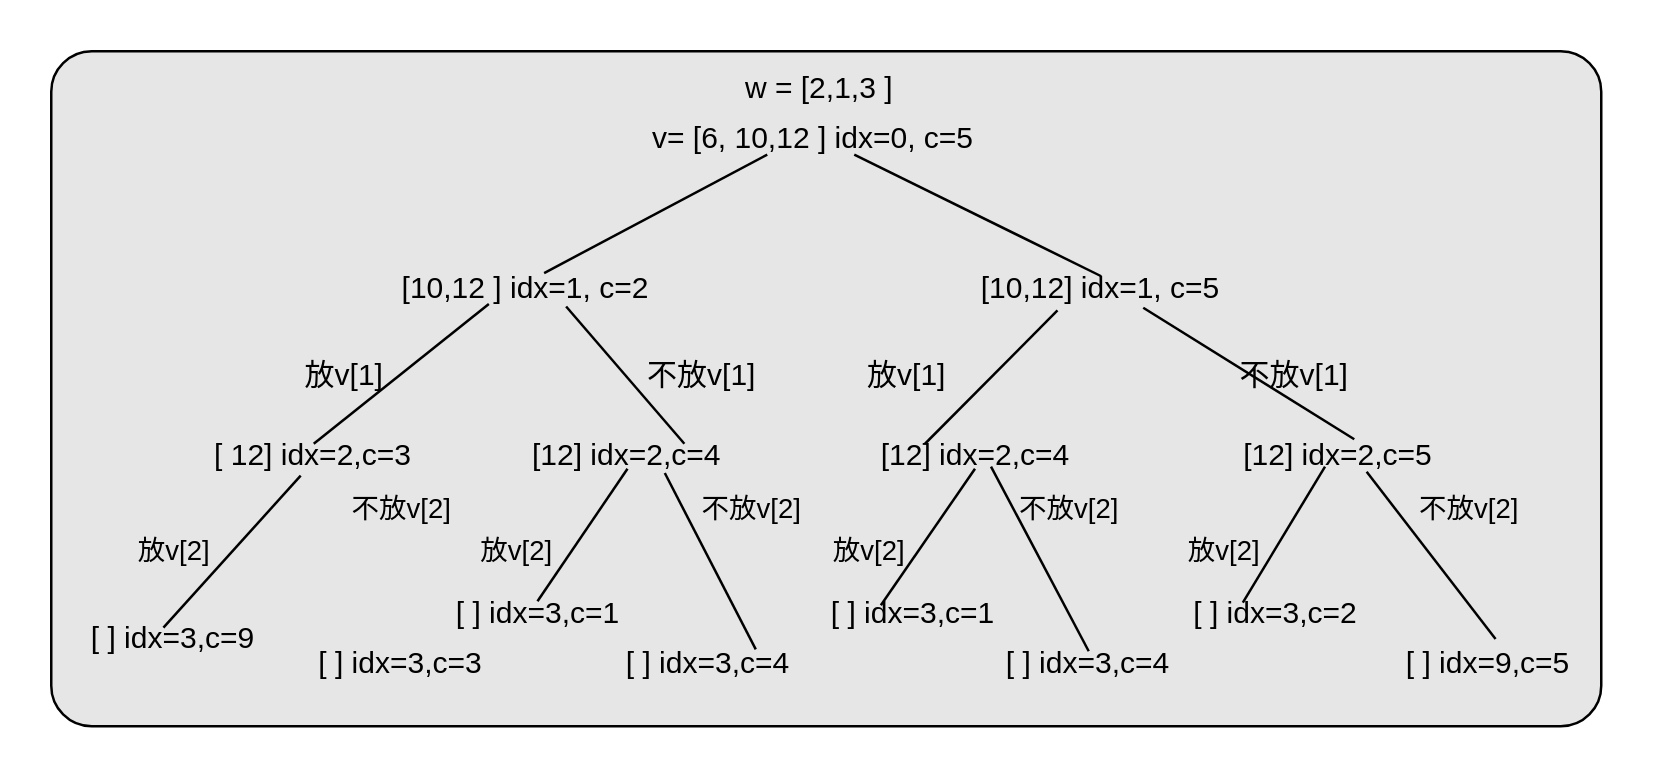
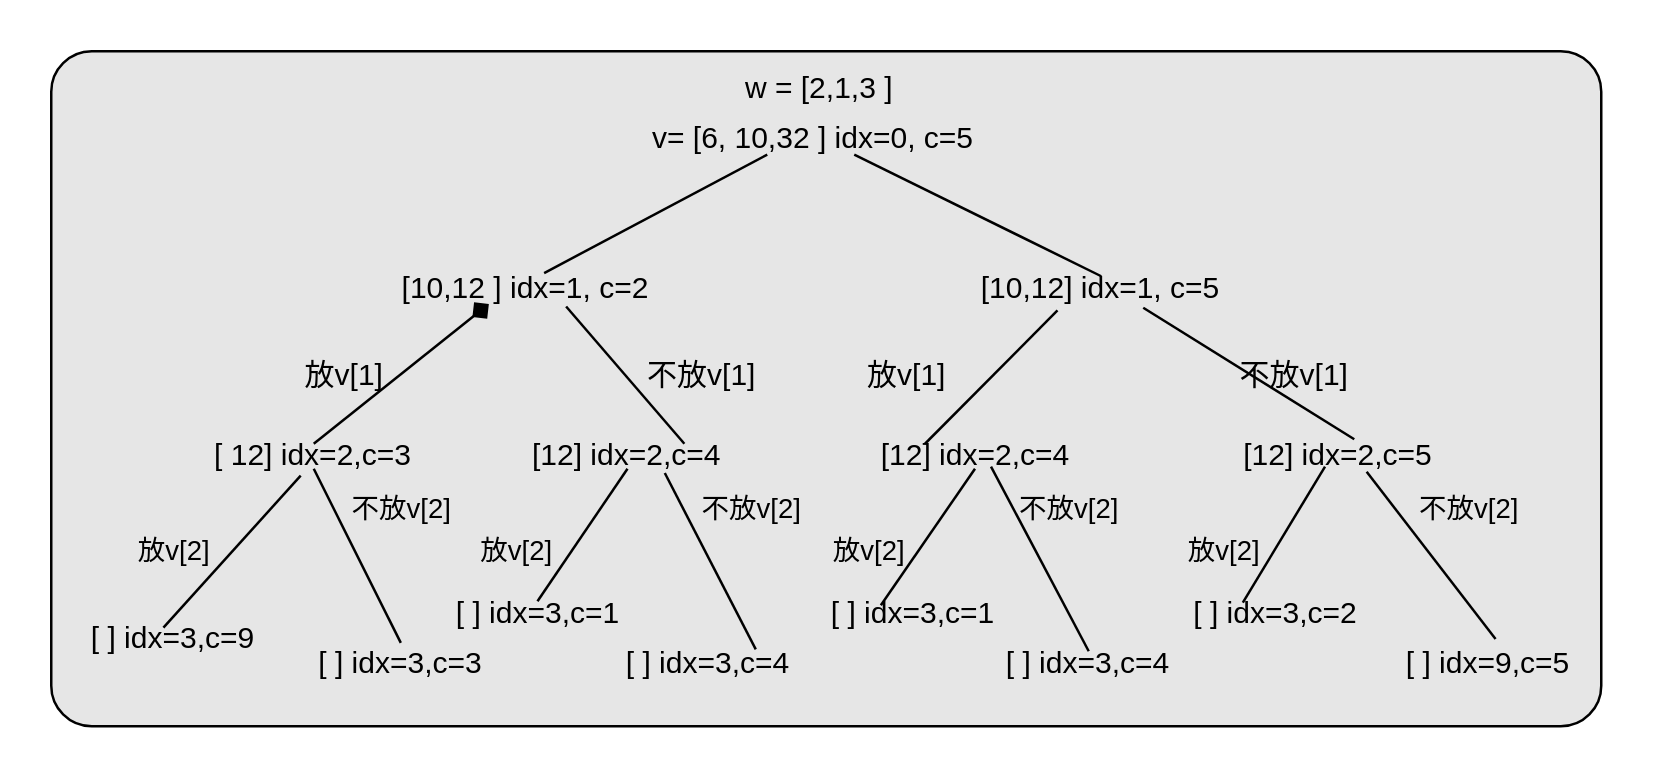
(814, 139) -> (814, 139)
(481, 310) -> (473, 317)
none -> (357, 556)
